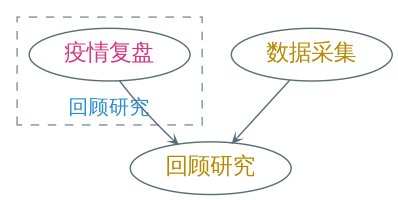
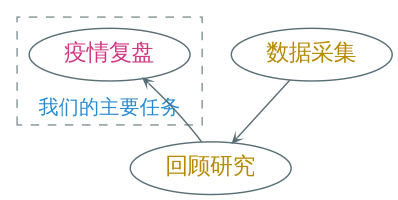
(110, 109) -> (110, 109)
(145, 111) -> (176, 112)
